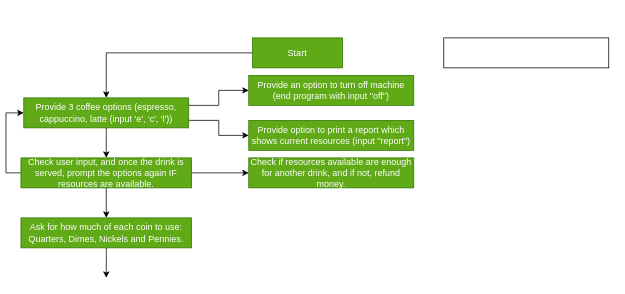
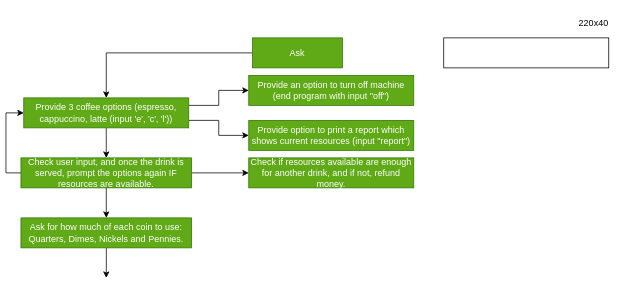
none -> (594, 23)
(297, 53) -> (297, 53)
